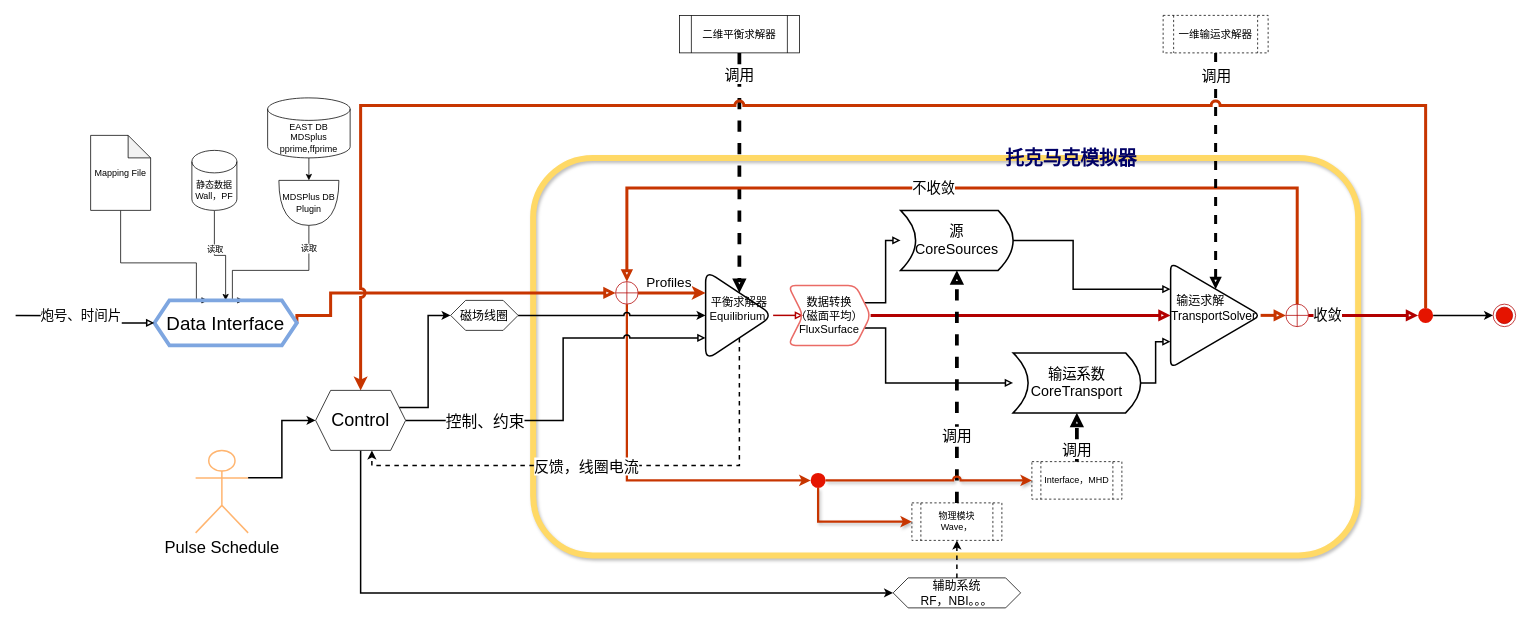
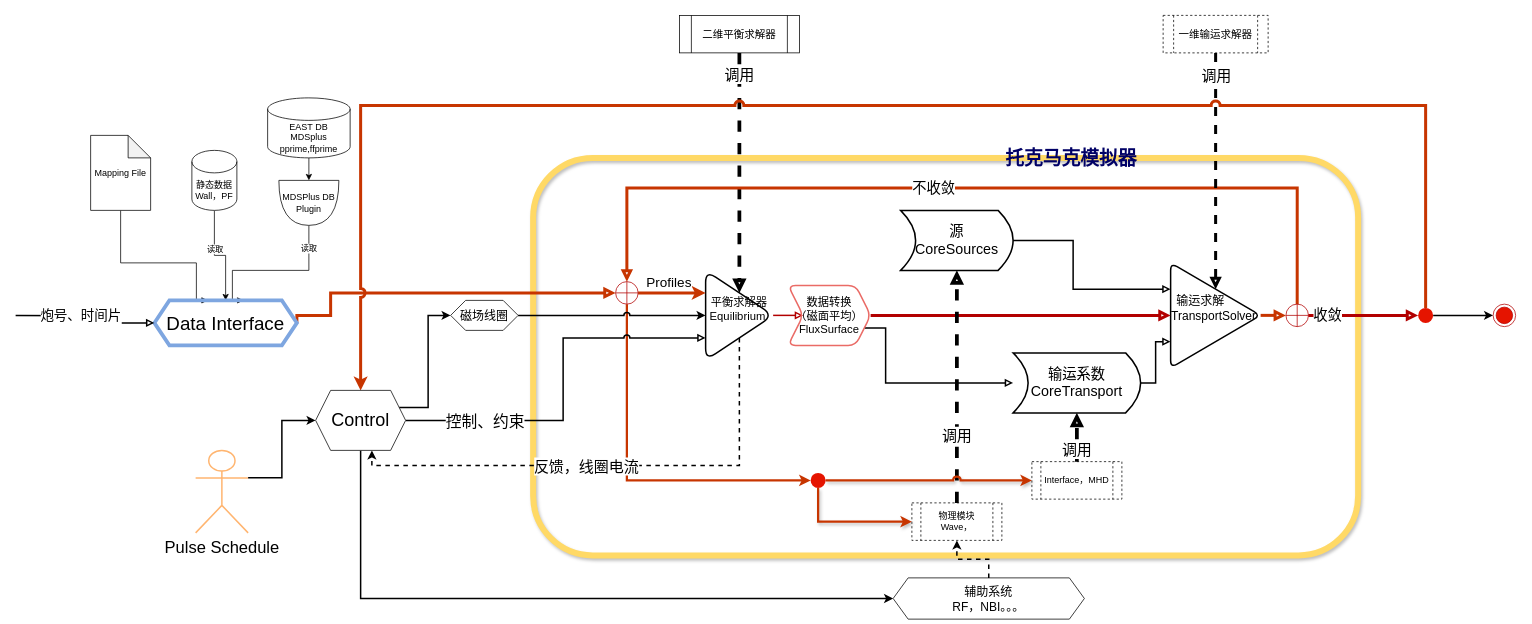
(885, 278) -> none
(957, 593) -> (989, 599)
